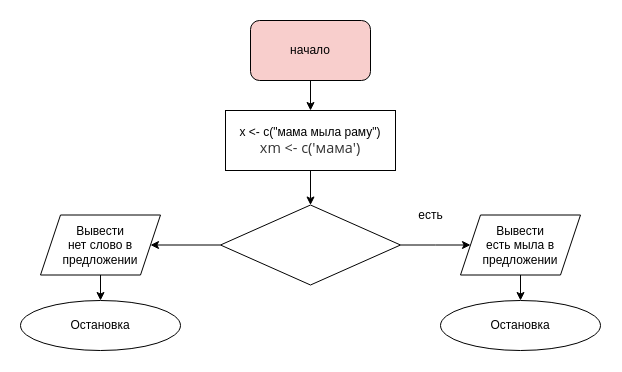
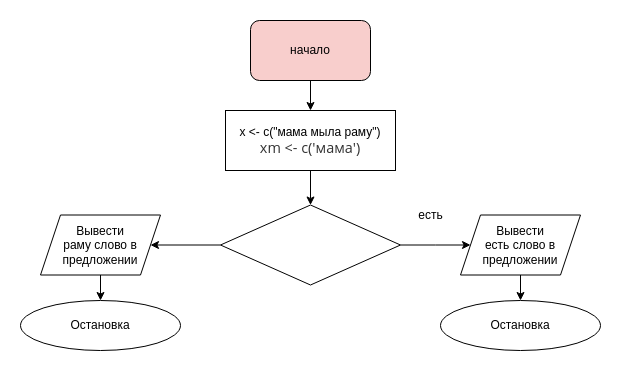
(101, 246) -> (101, 246)
(521, 246) -> (521, 246)
